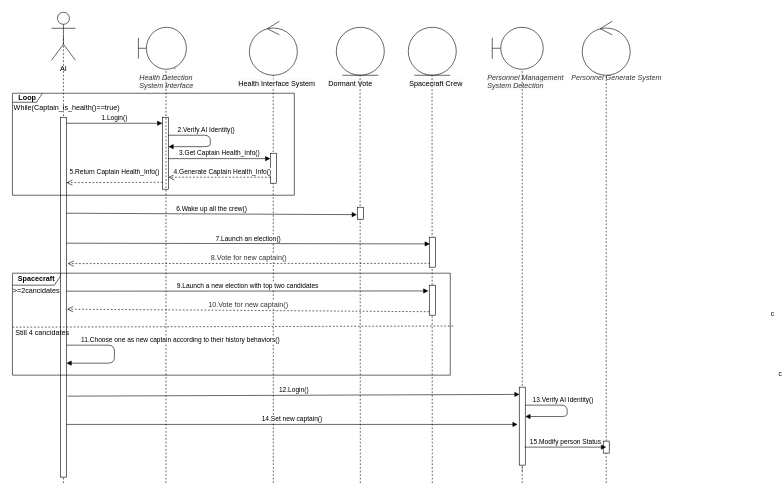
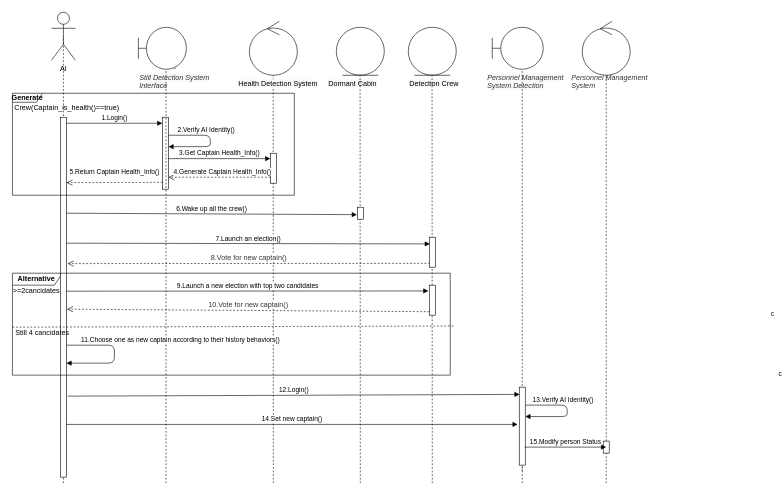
(178, 82) -> (178, 82)
(619, 82) -> (619, 82)
(282, 84) -> (281, 84)
(352, 84) -> (353, 84)
(439, 84) -> (436, 84)
(27, 98) -> (27, 98)
(68, 108) -> (68, 108)
(36, 279) -> (36, 279)
